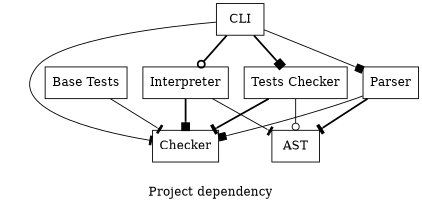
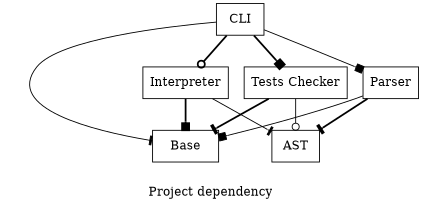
(86, 83) -> none
(186, 146) -> (186, 146)
